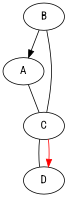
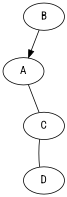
(52, 71) -> none
(49, 149) -> none
